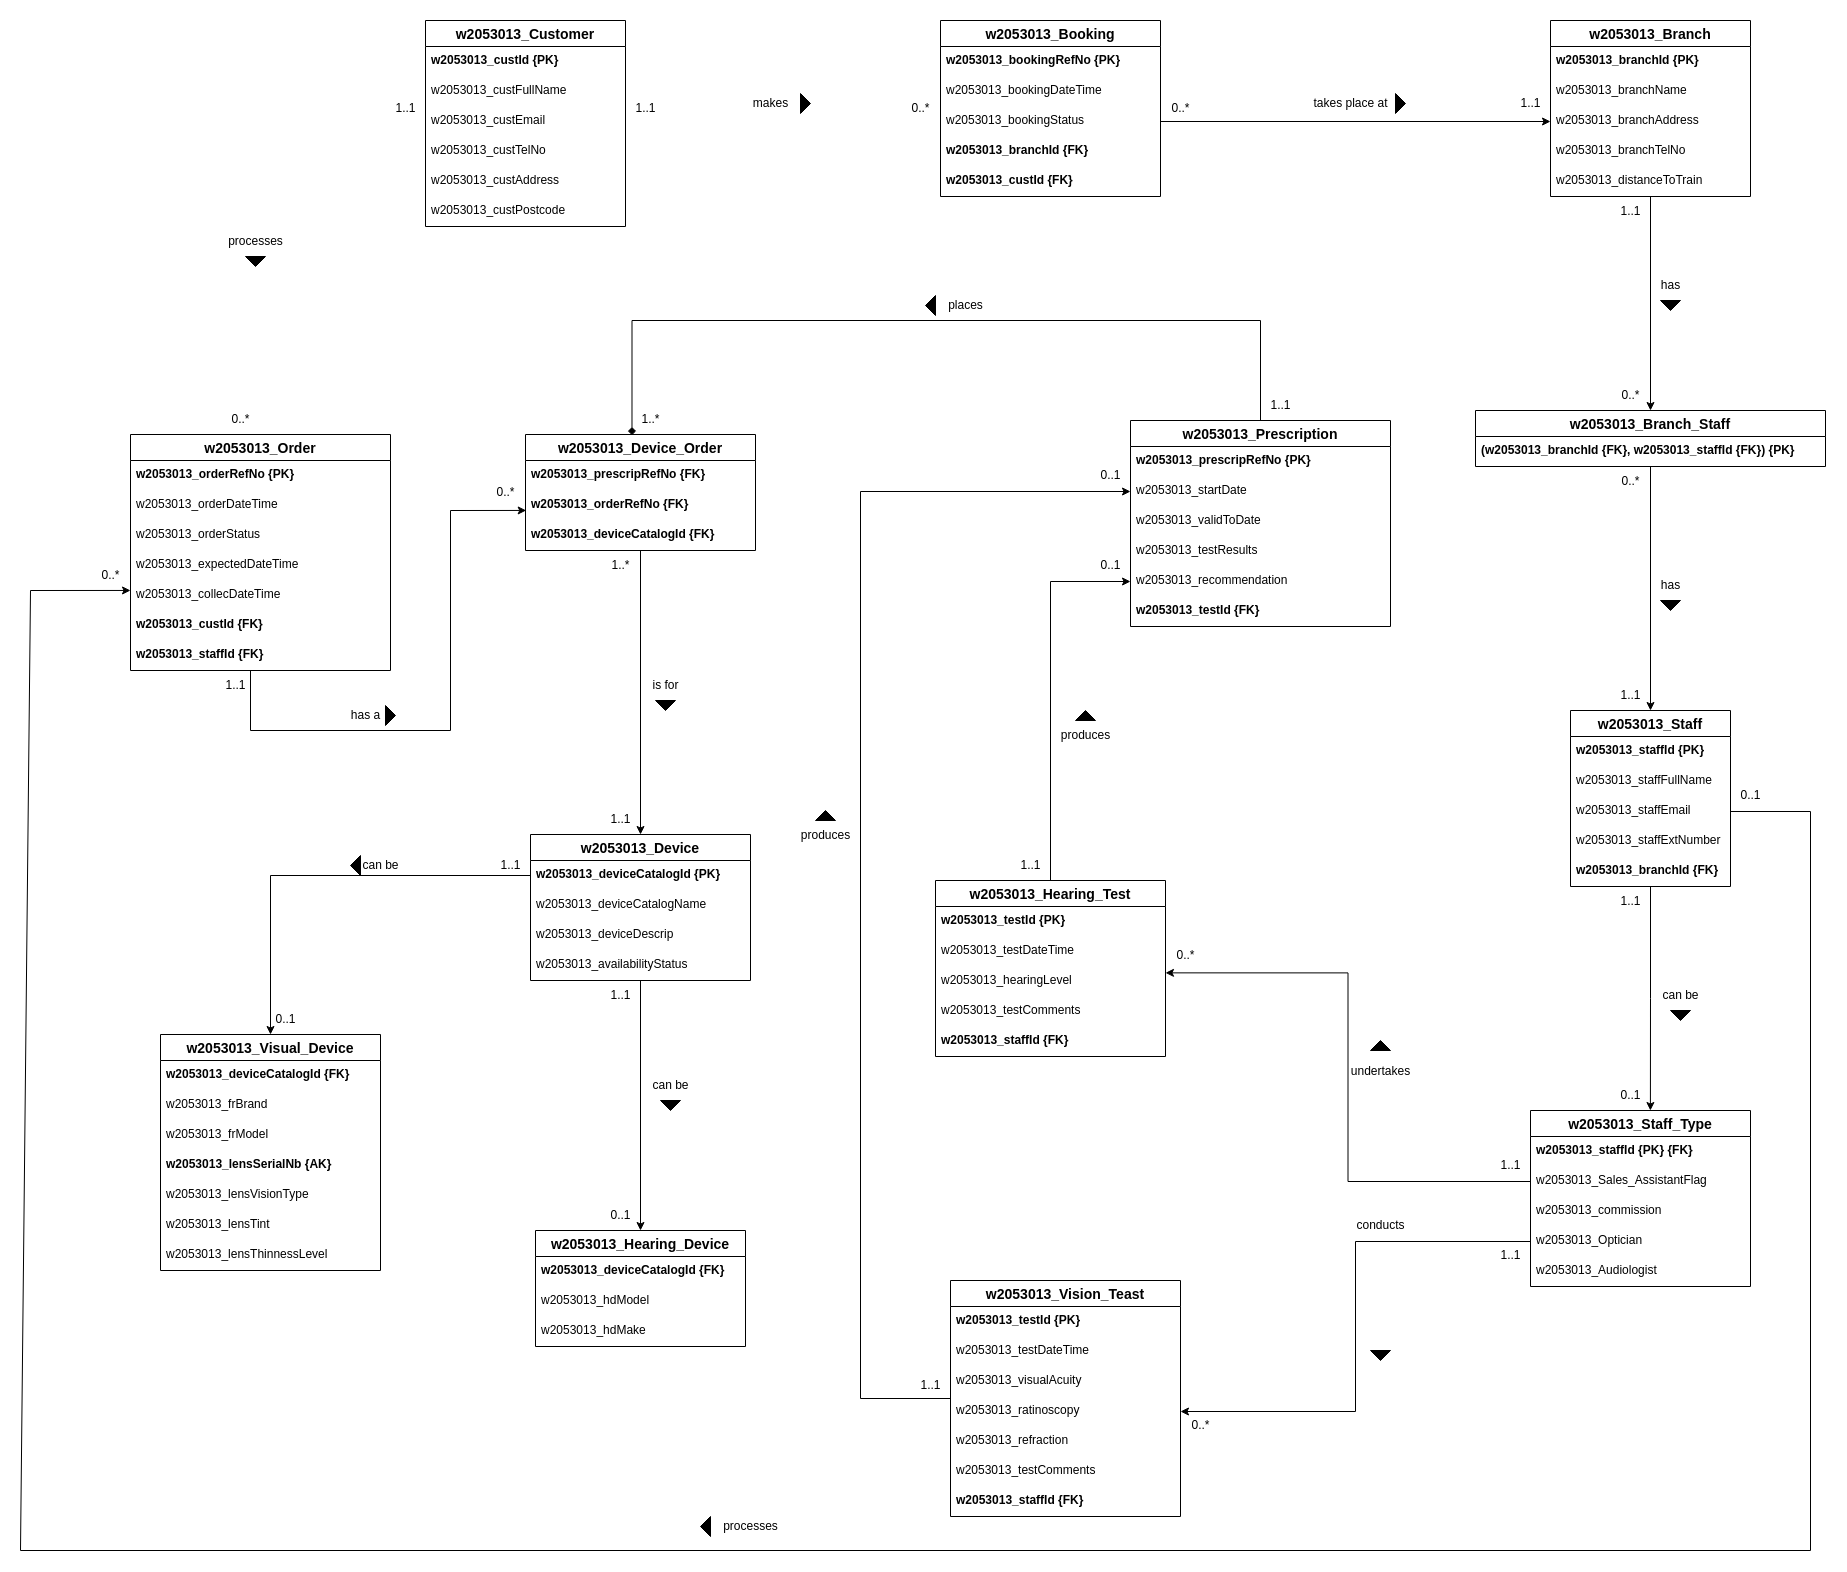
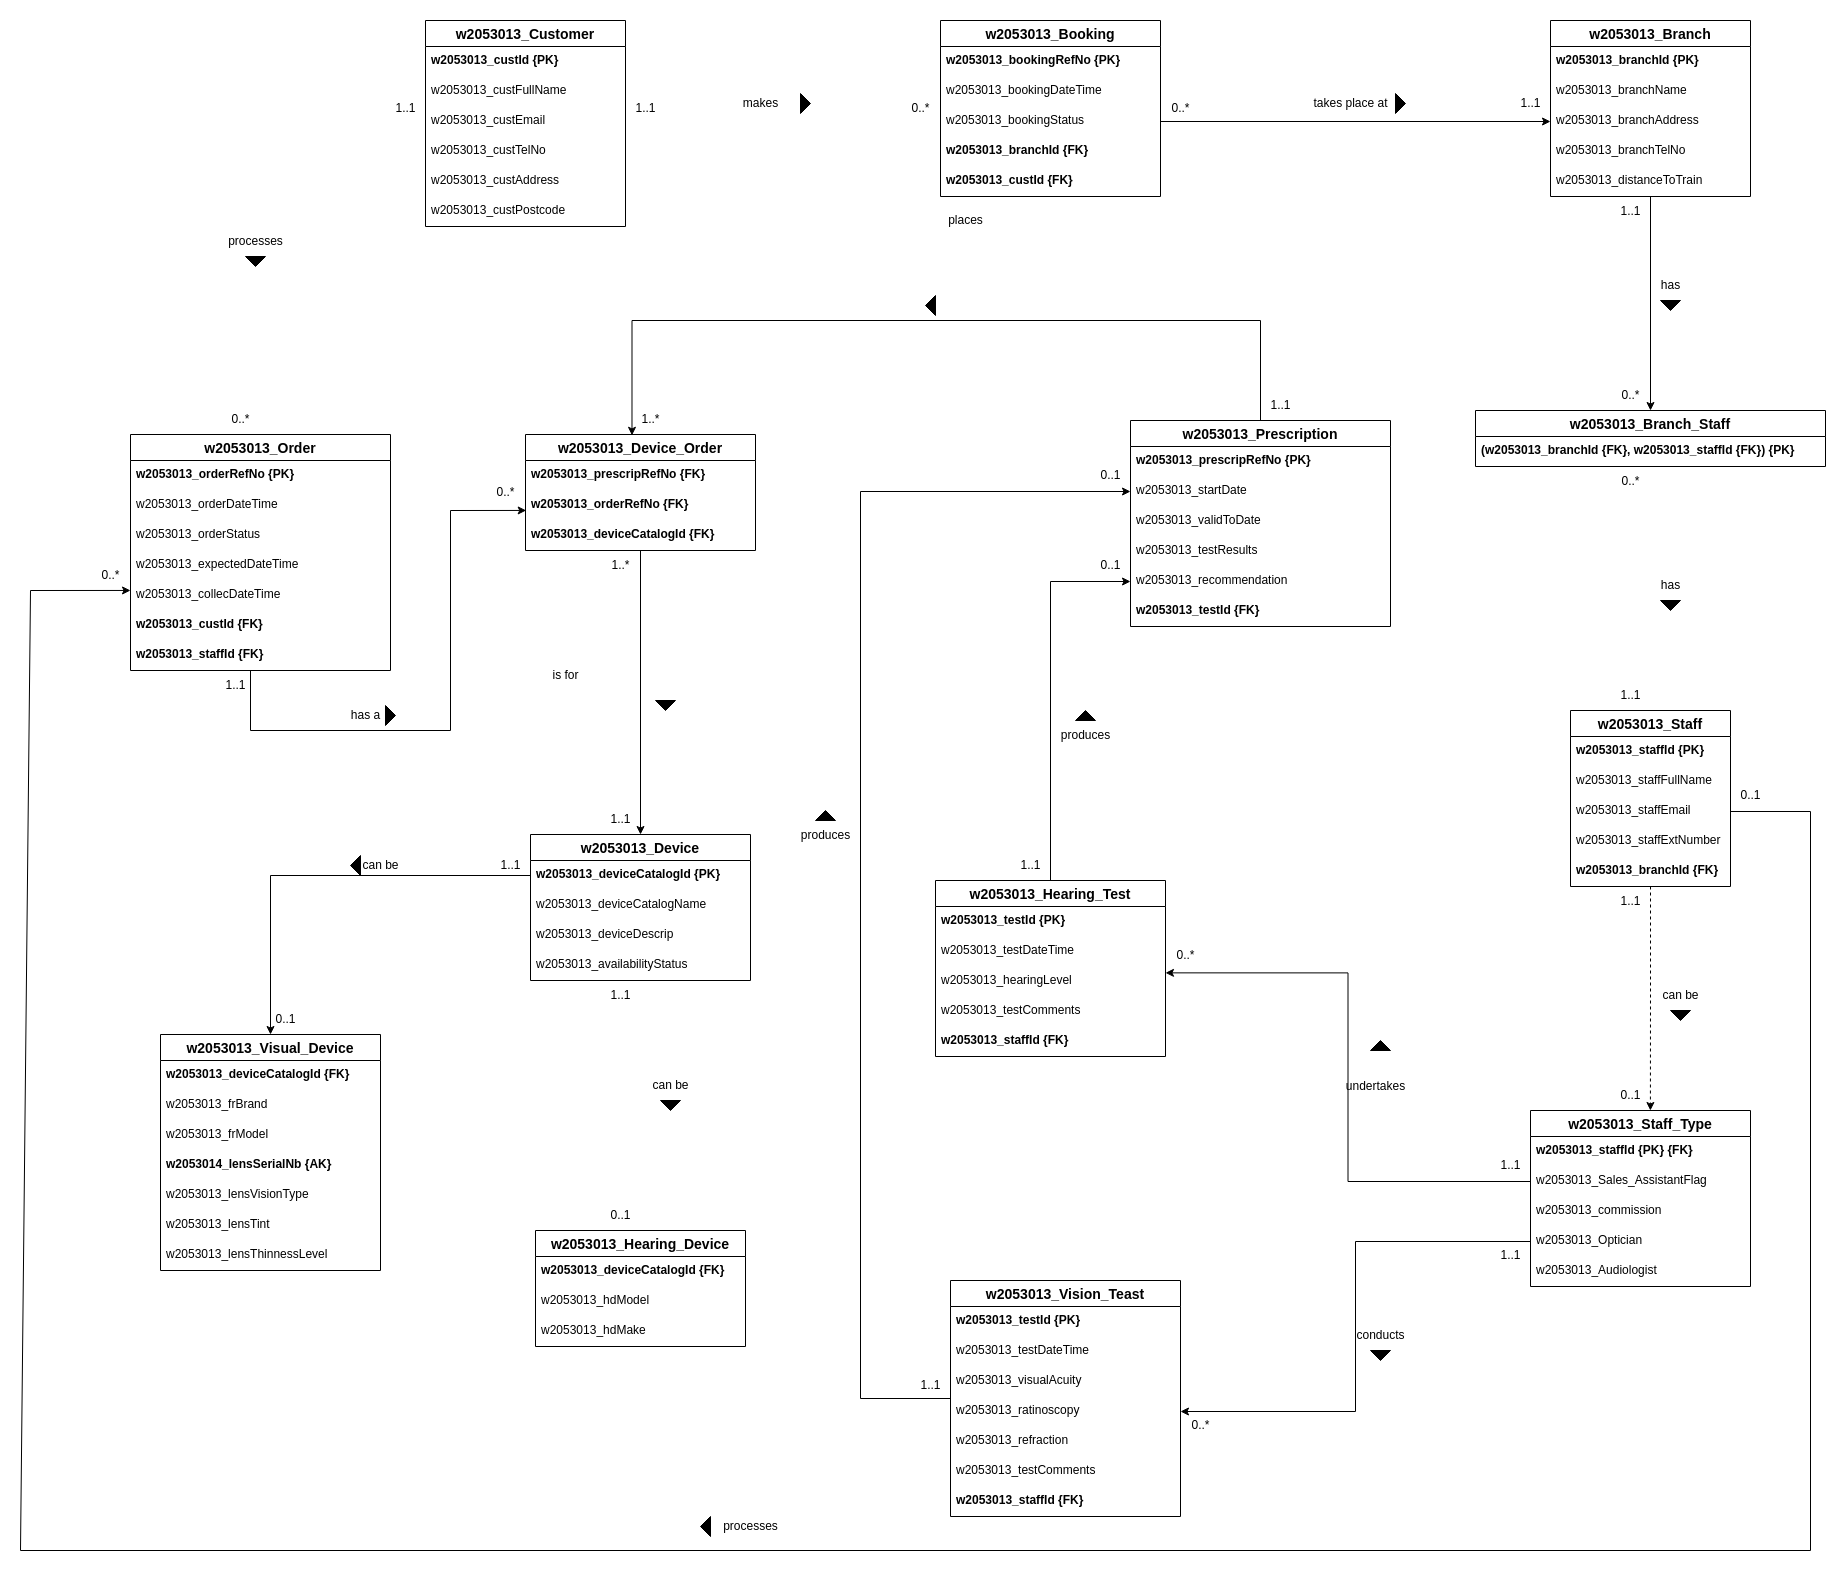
(771, 104) -> (761, 104)
(966, 306) -> (966, 221)
(632, 426) -> (632, 427)
(1651, 586) -> none
(666, 686) -> (566, 676)
(1651, 995) -> (1651, 995)
(1381, 1072) -> (1376, 1087)
(641, 1103) -> none
(247, 1164) -> (247, 1164)
(1381, 1226) -> (1381, 1336)
